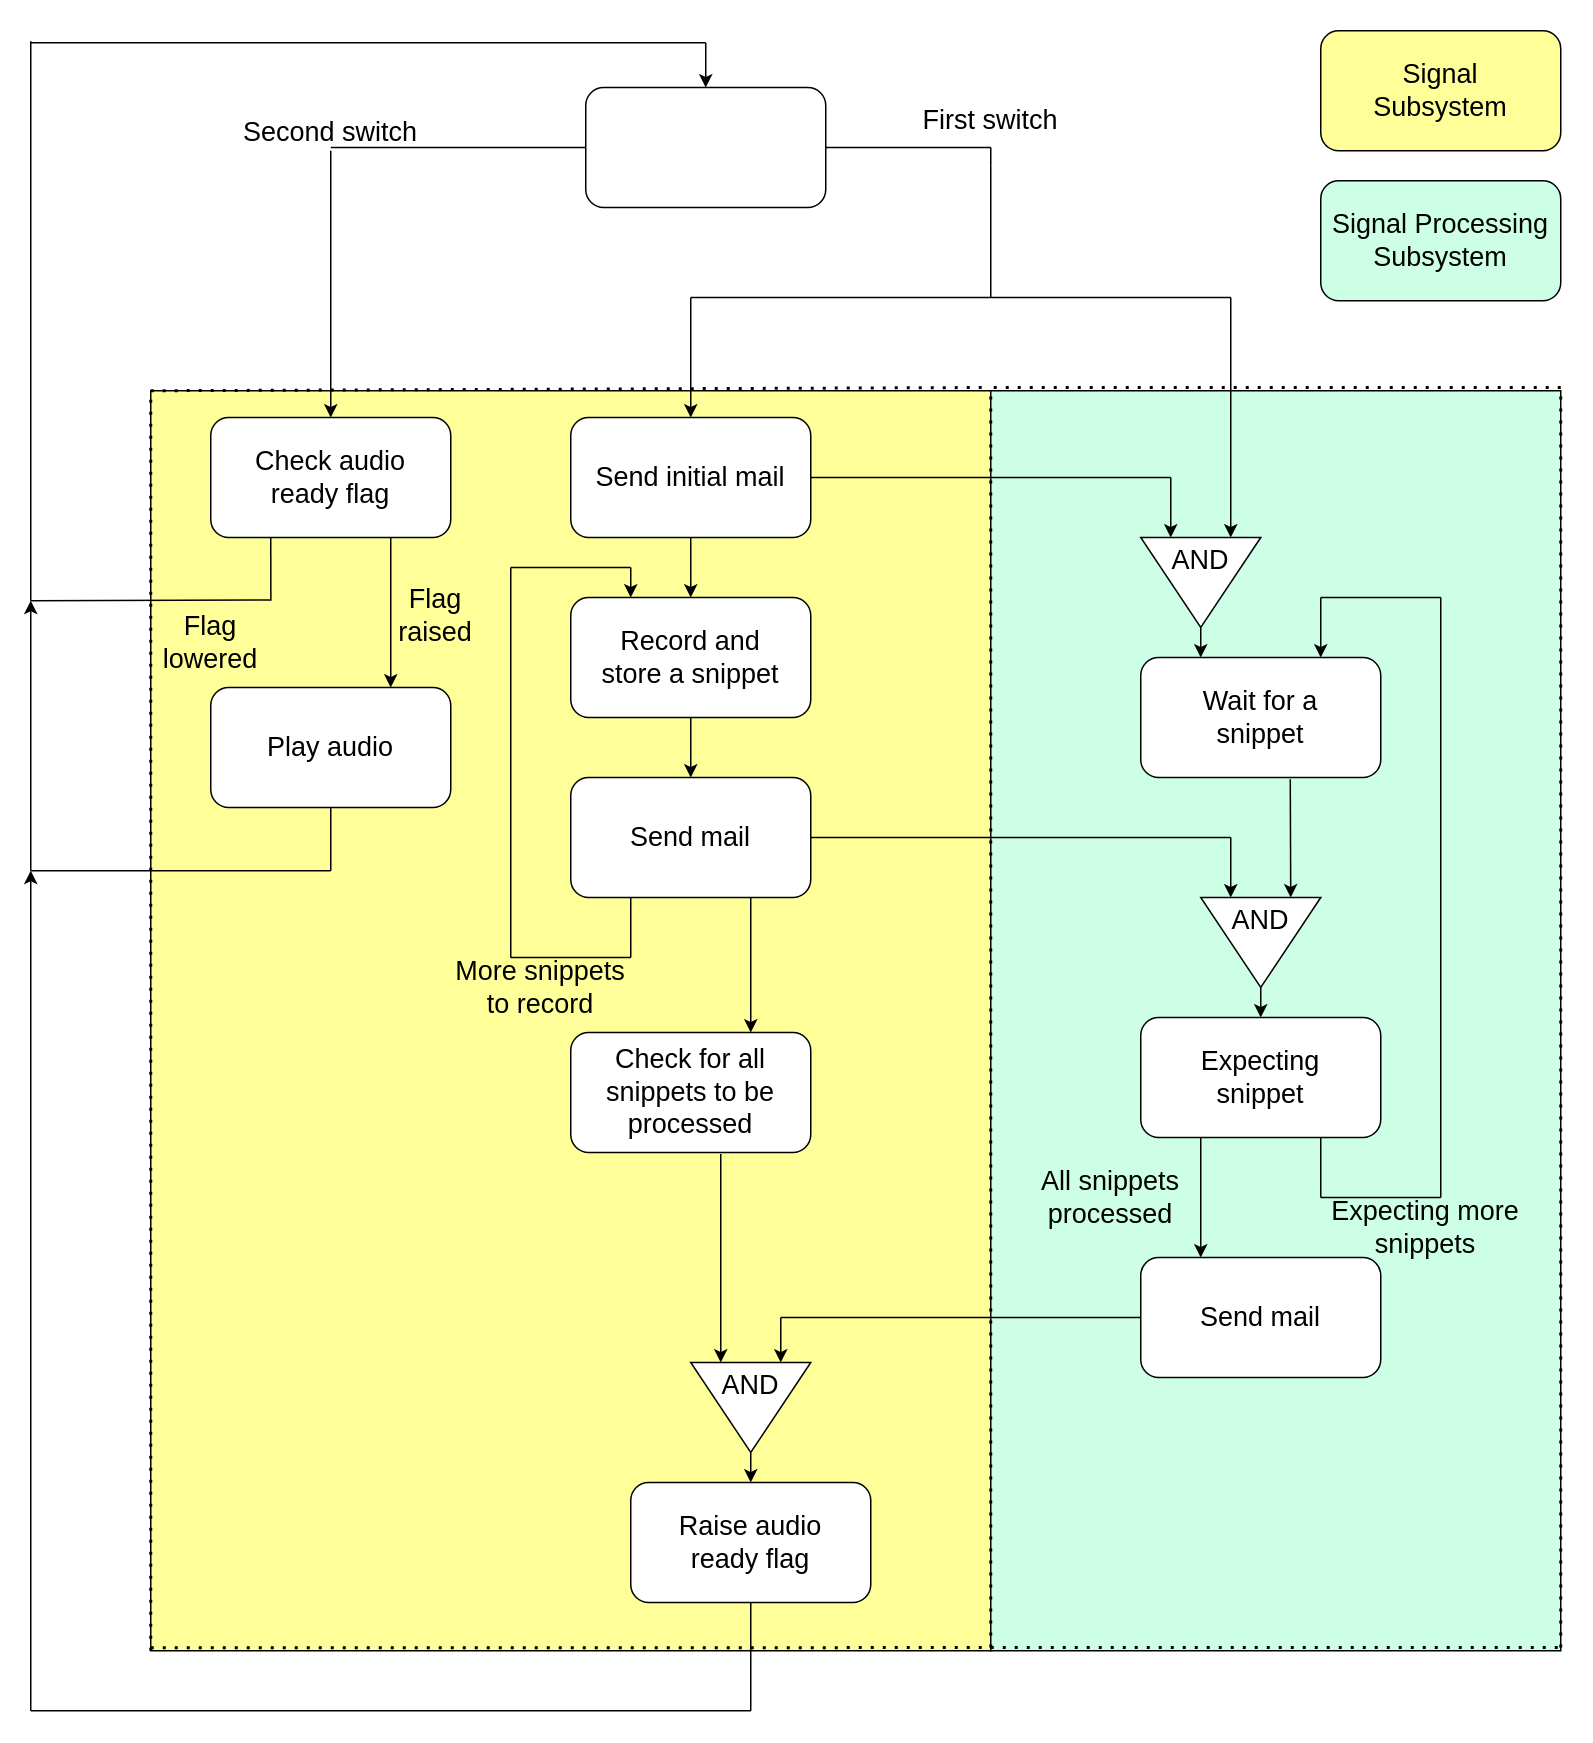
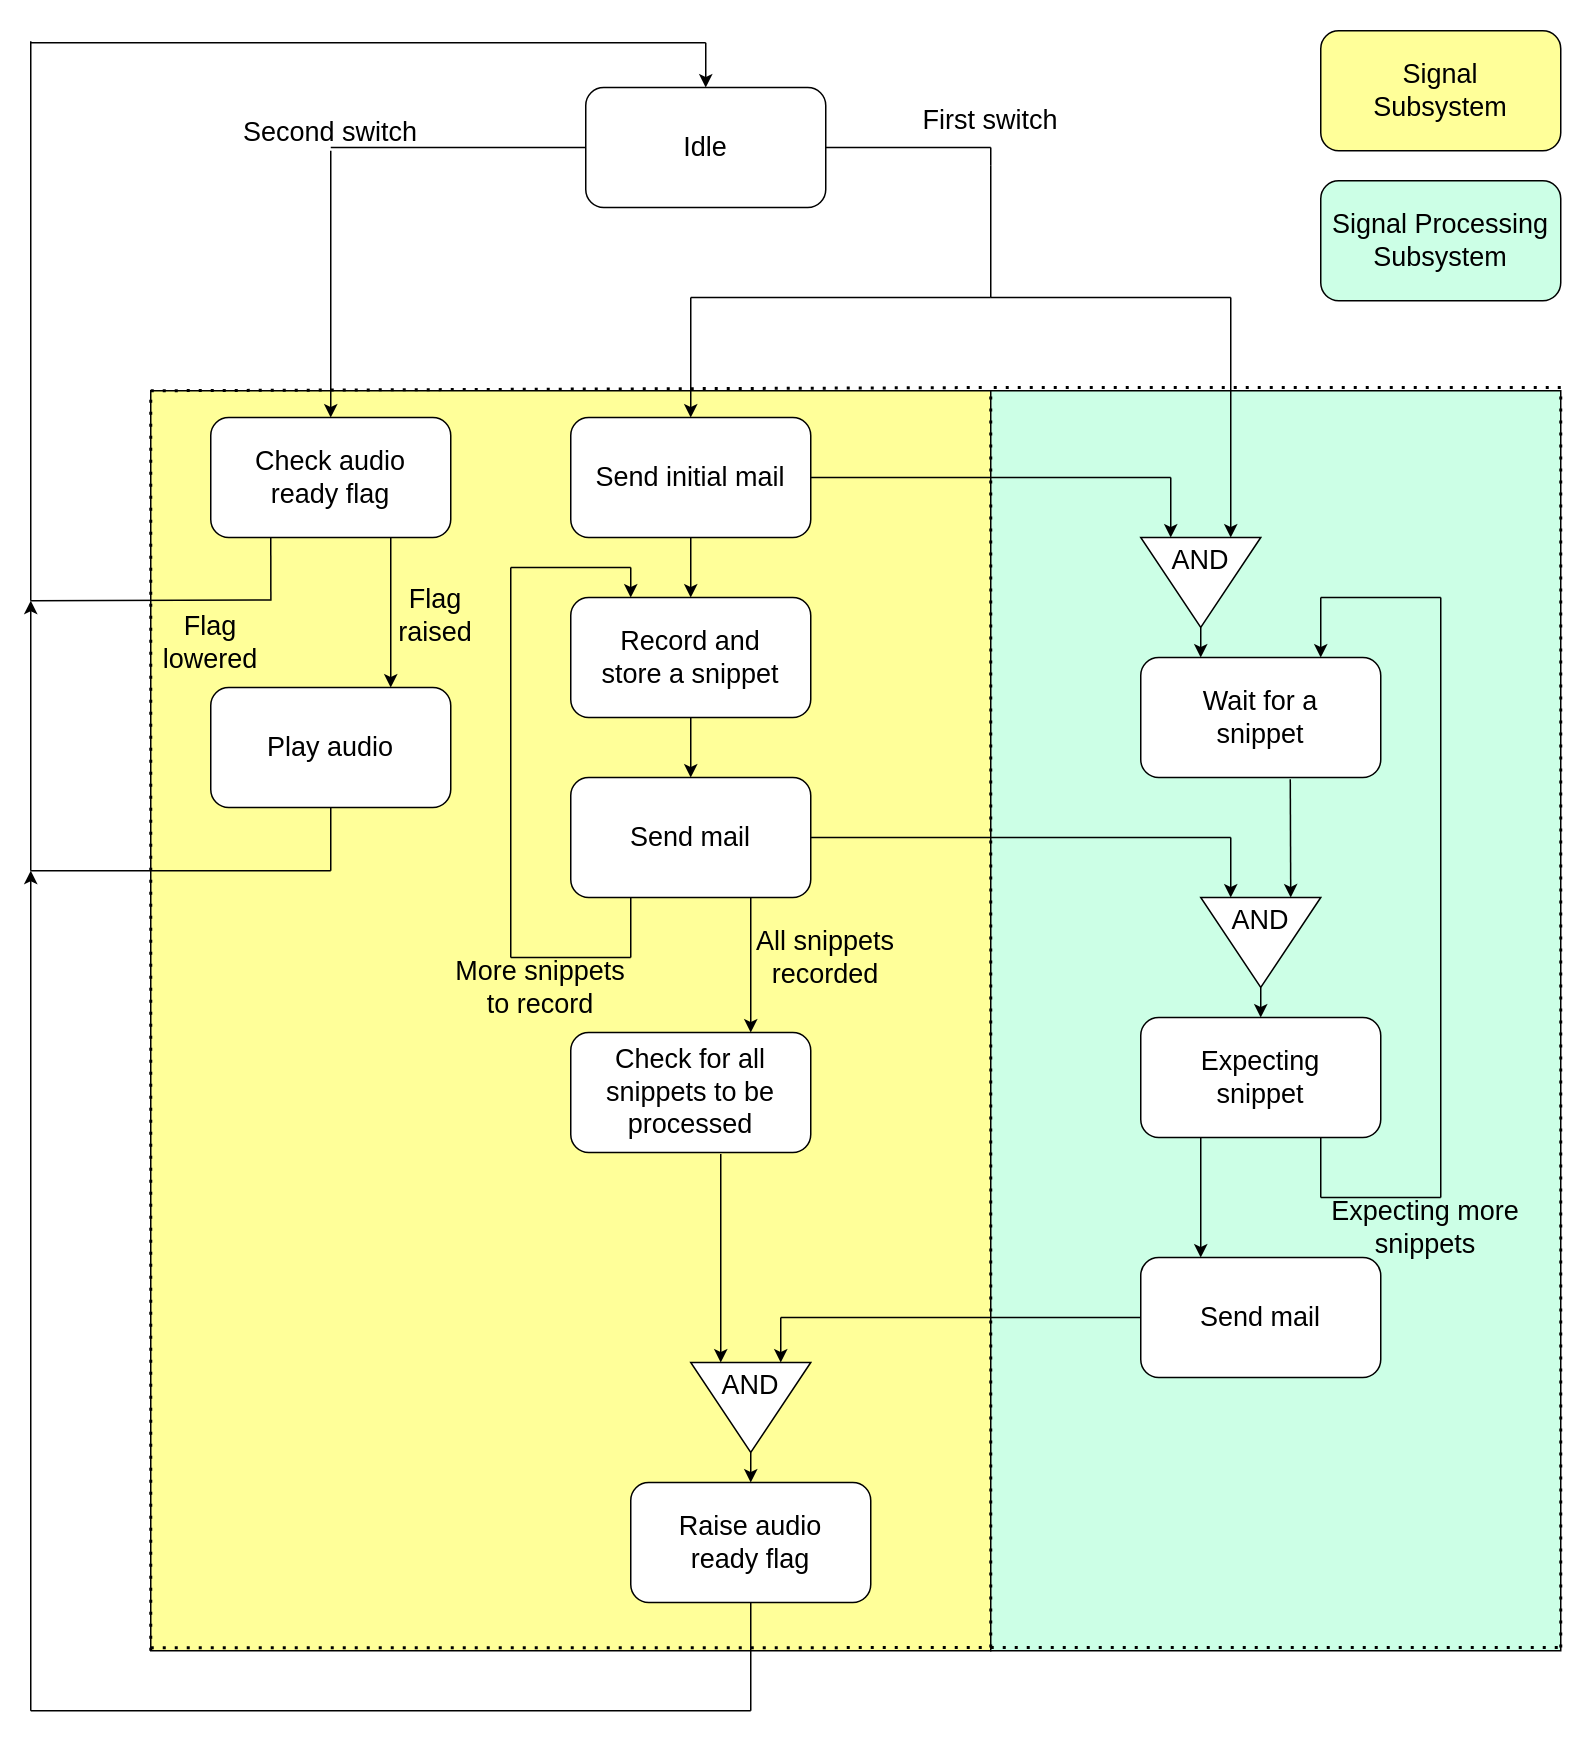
none -> (706, 147)
none -> (826, 957)
(1111, 1197) -> none
